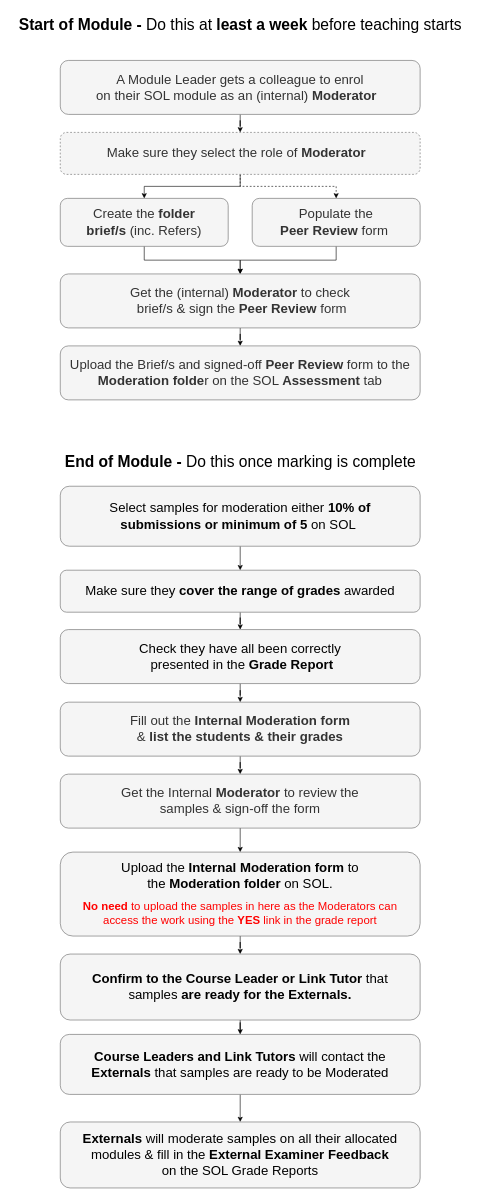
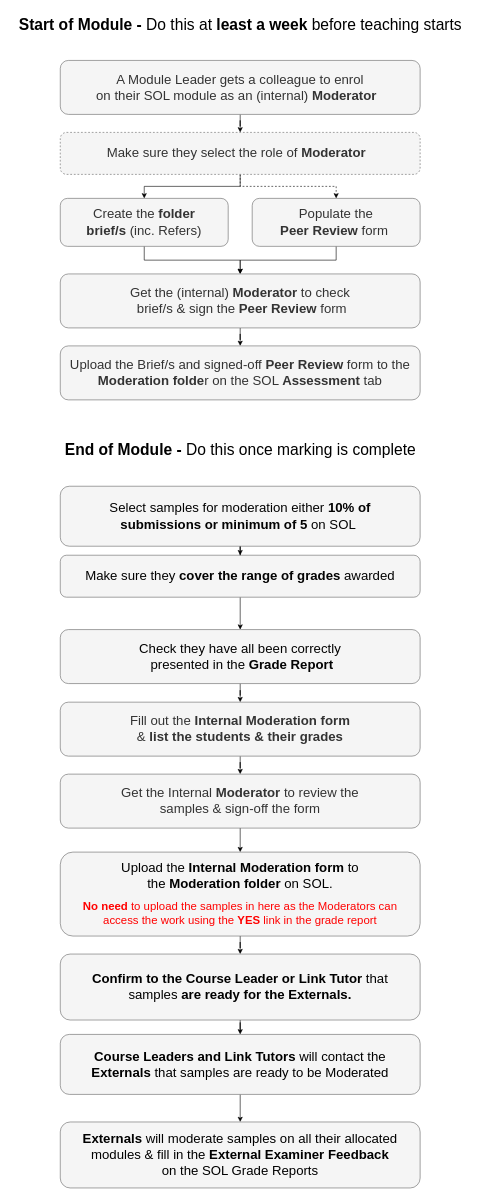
(240, 462) -> (240, 450)
(240, 591) -> (240, 576)
